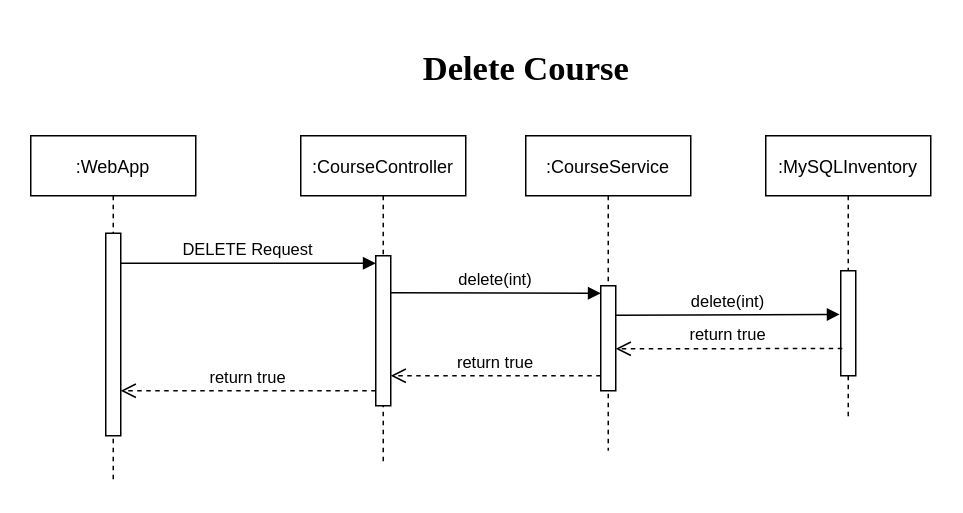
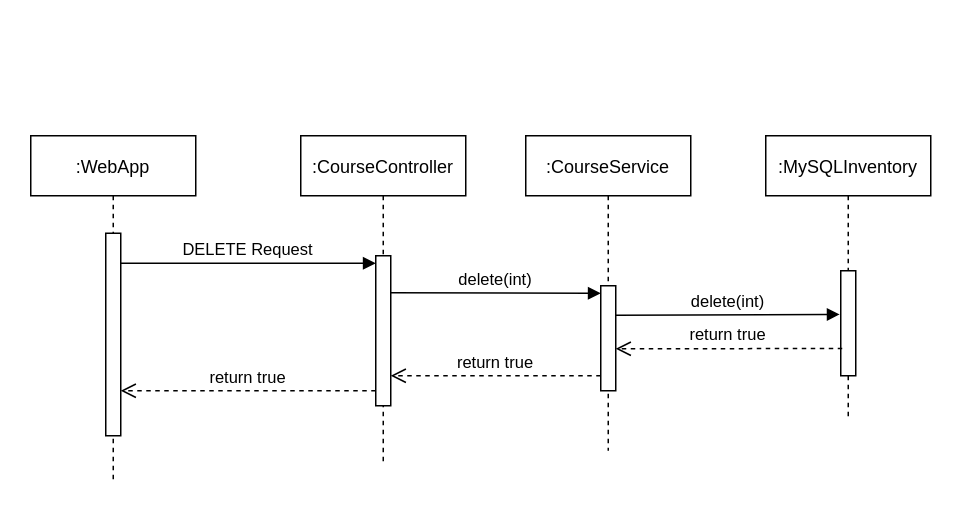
(526, 68) -> none
